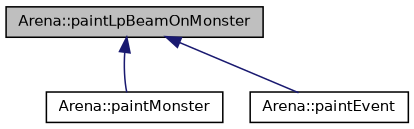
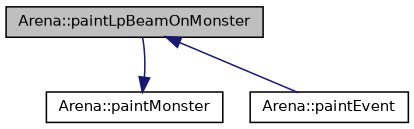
(125, 72) -> (145, 57)
